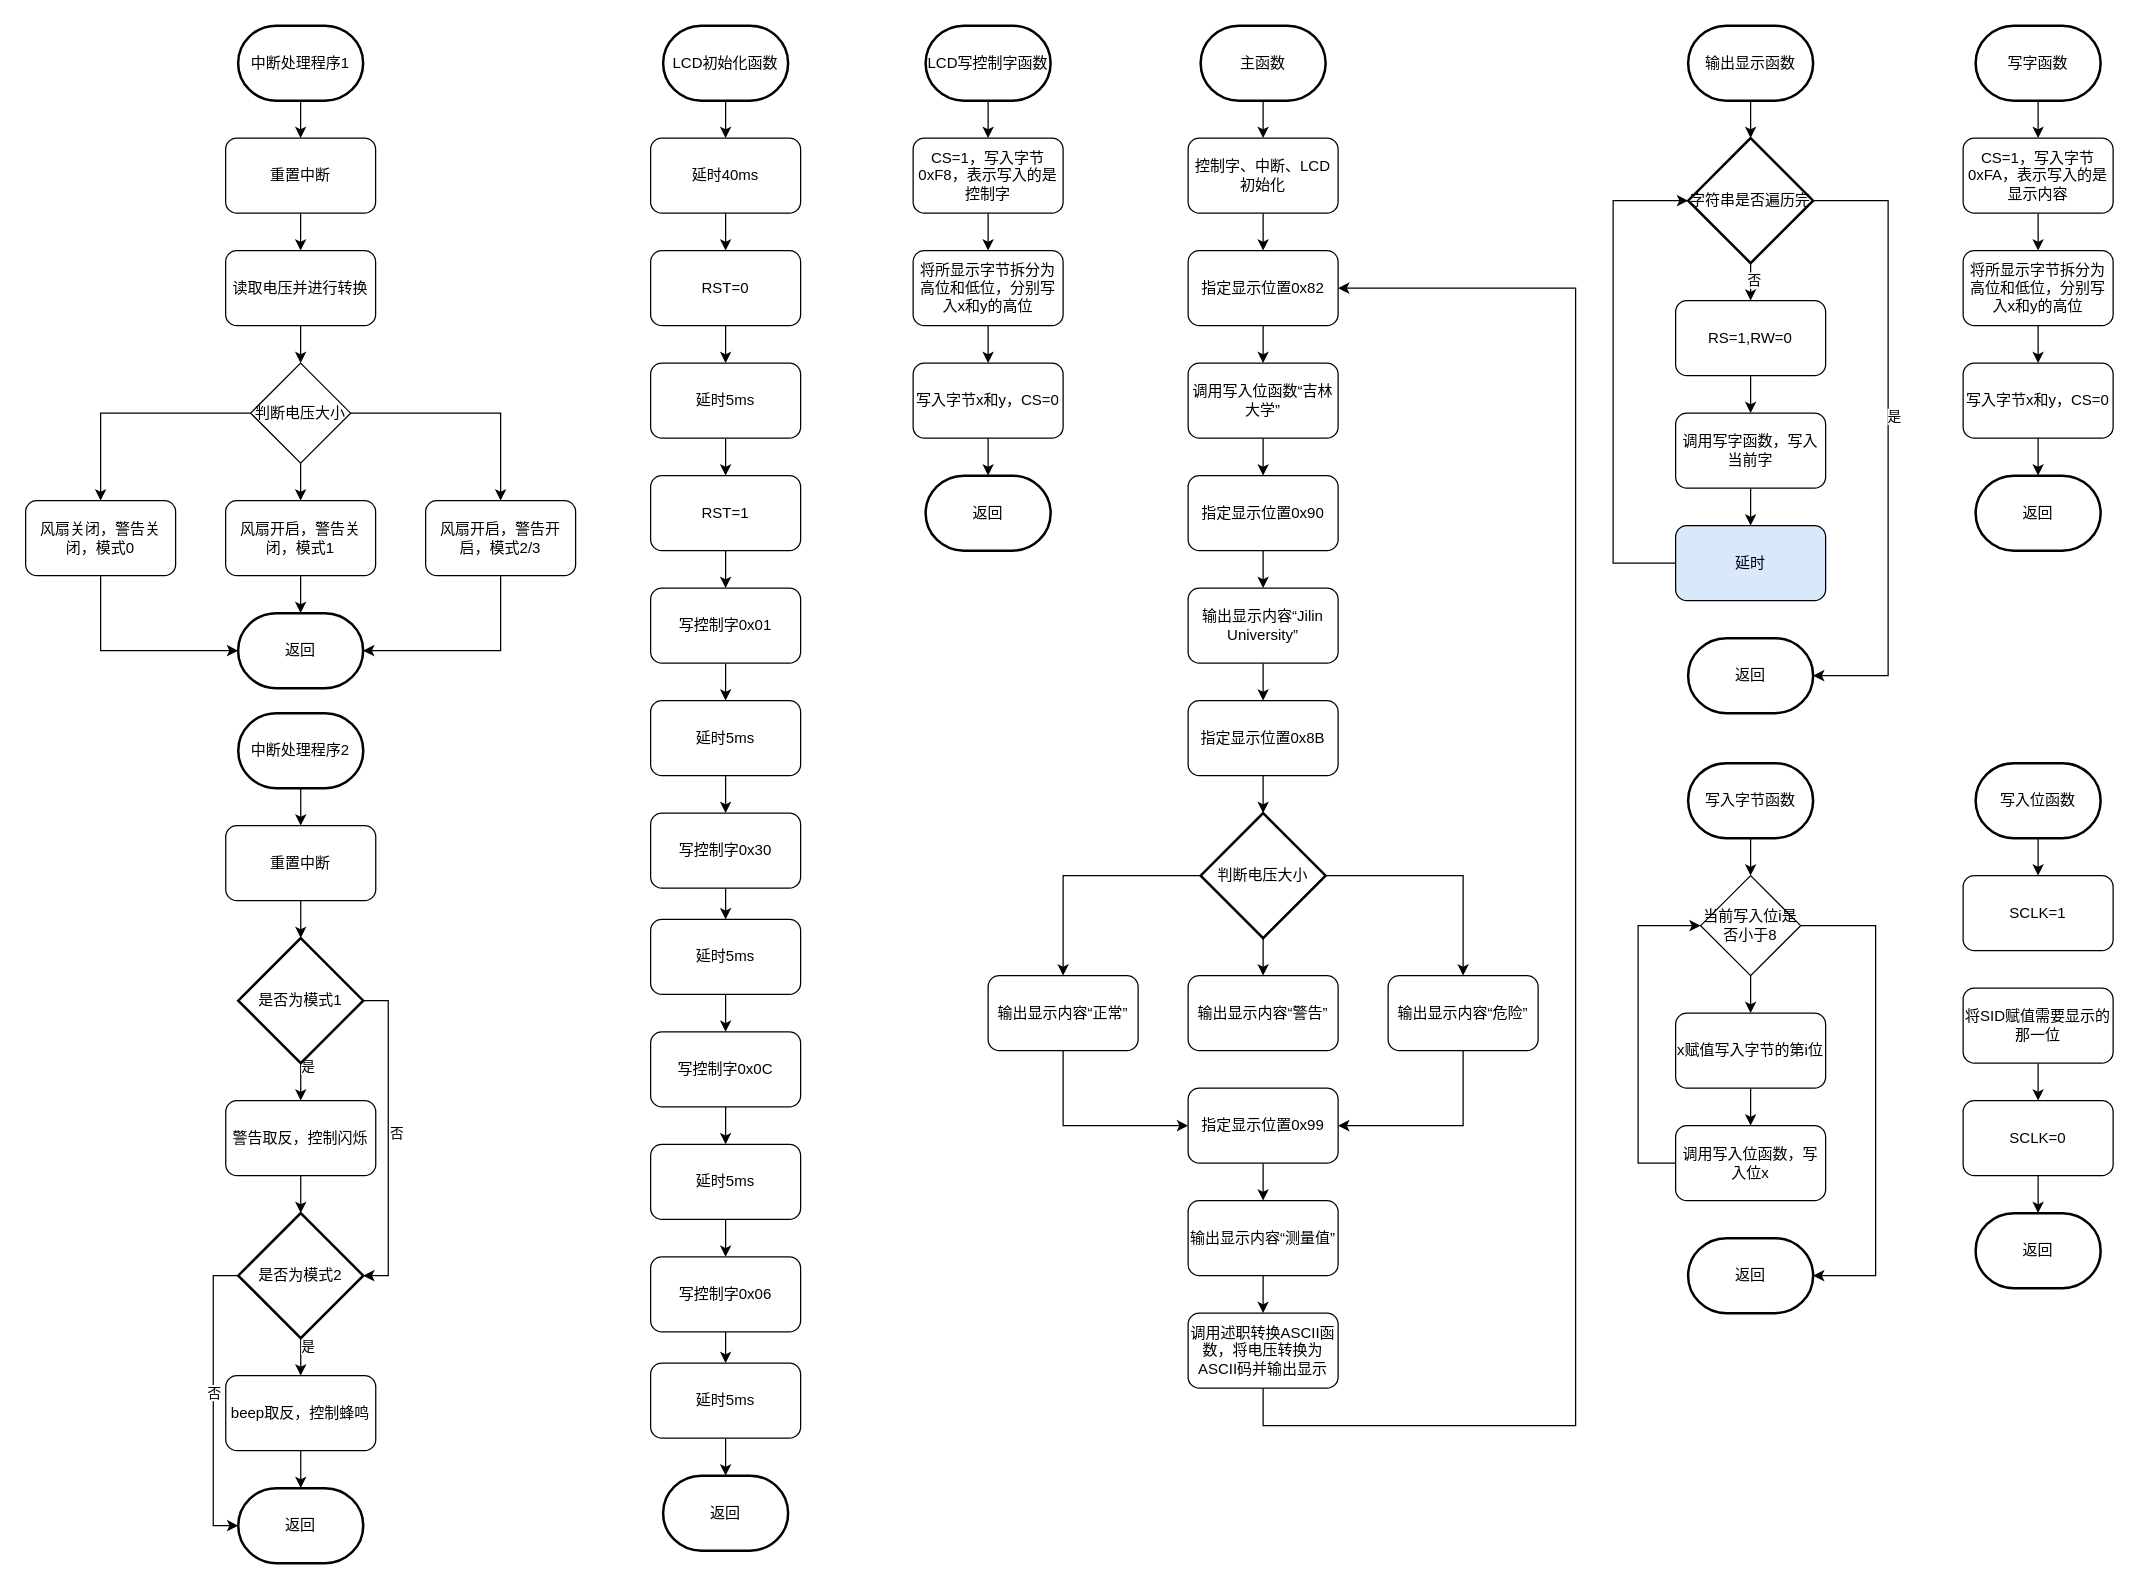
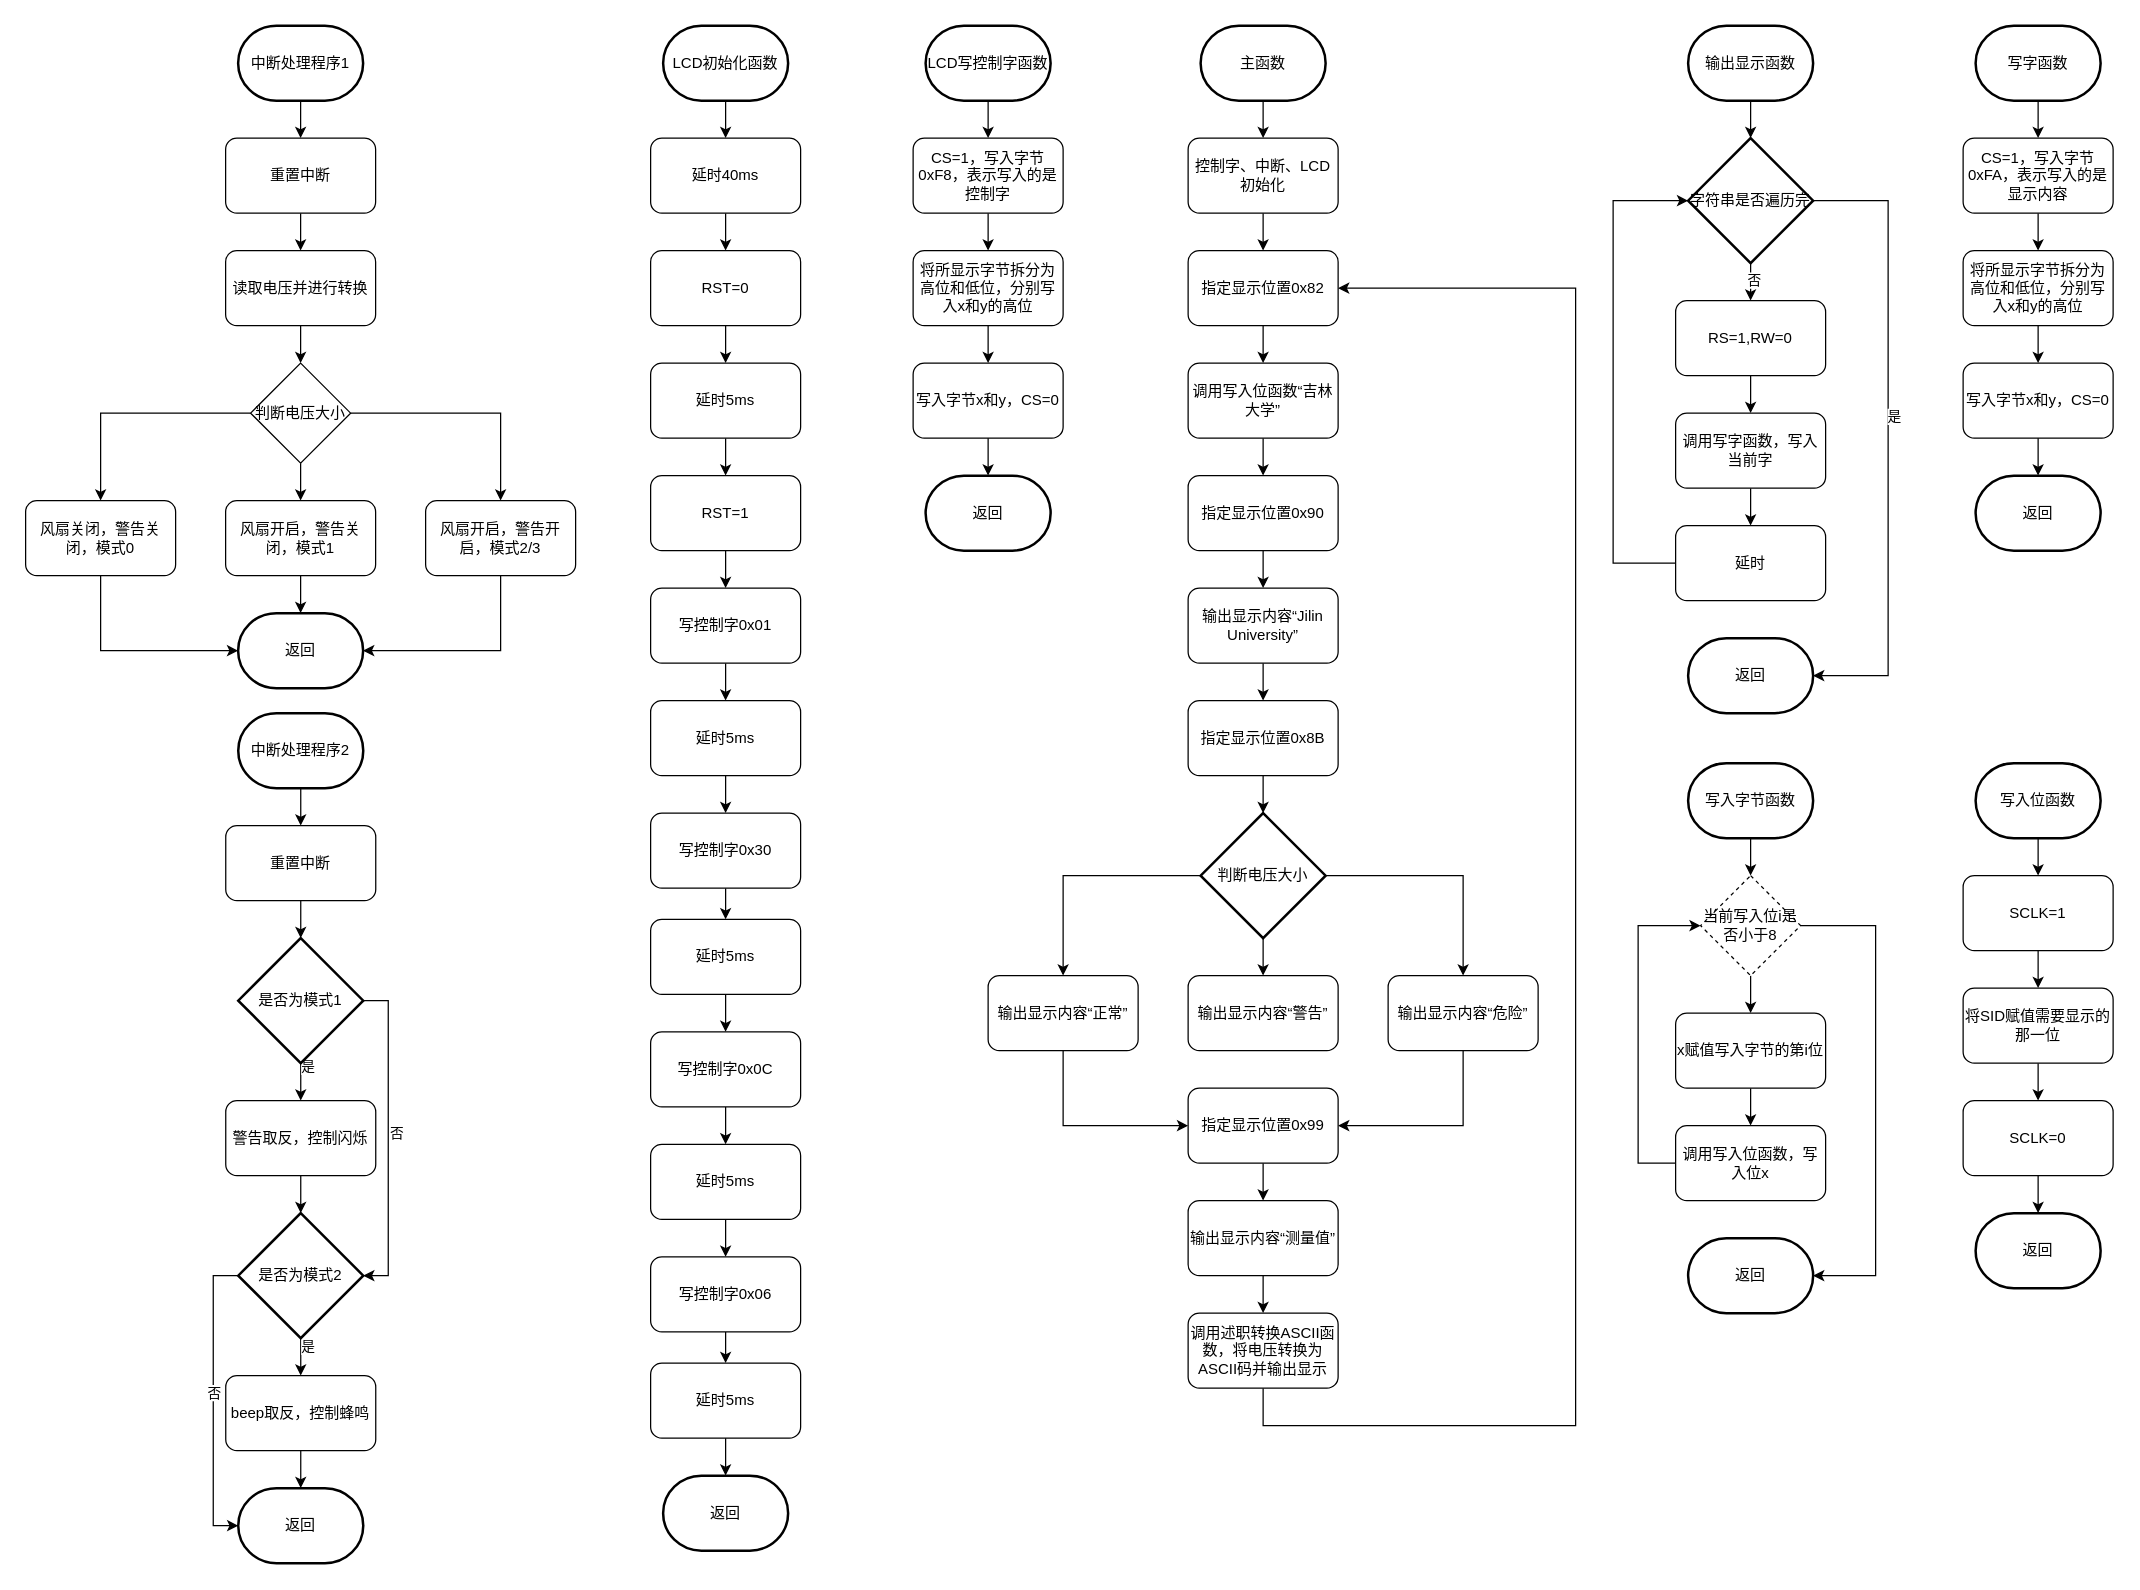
(1751, 563) -> (1751, 563)
(1751, 926) -> (1751, 926)
none -> (2038, 965)
